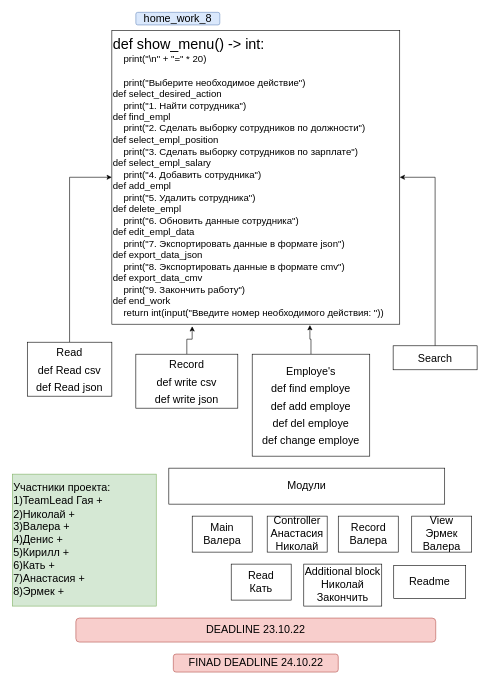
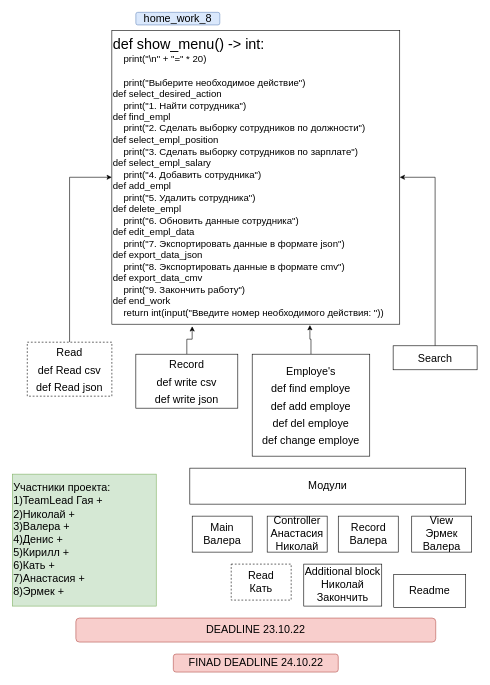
(70, 369) -> (70, 369)
(307, 486) -> (328, 486)
(261, 582) -> (261, 582)
(430, 582) -> (430, 591)
